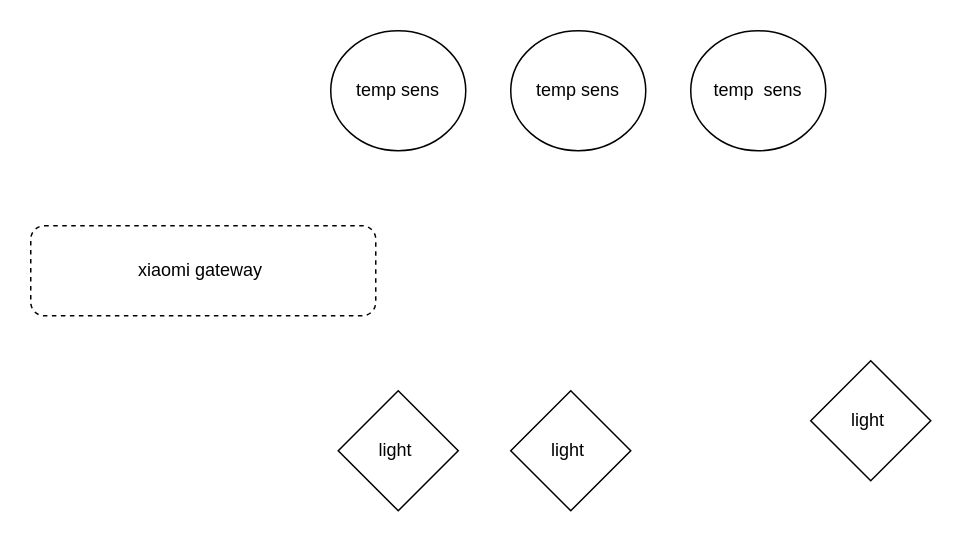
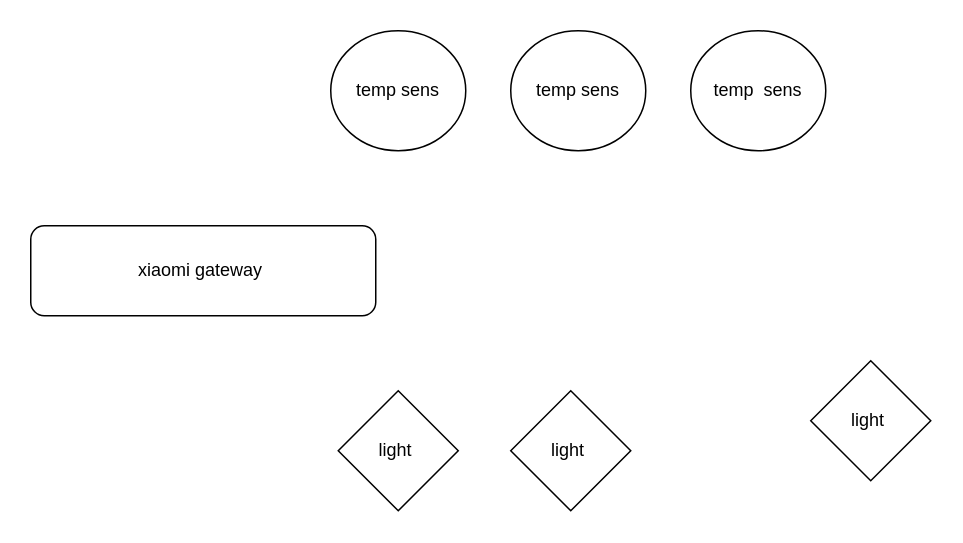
(203, 271) -> (203, 271)
